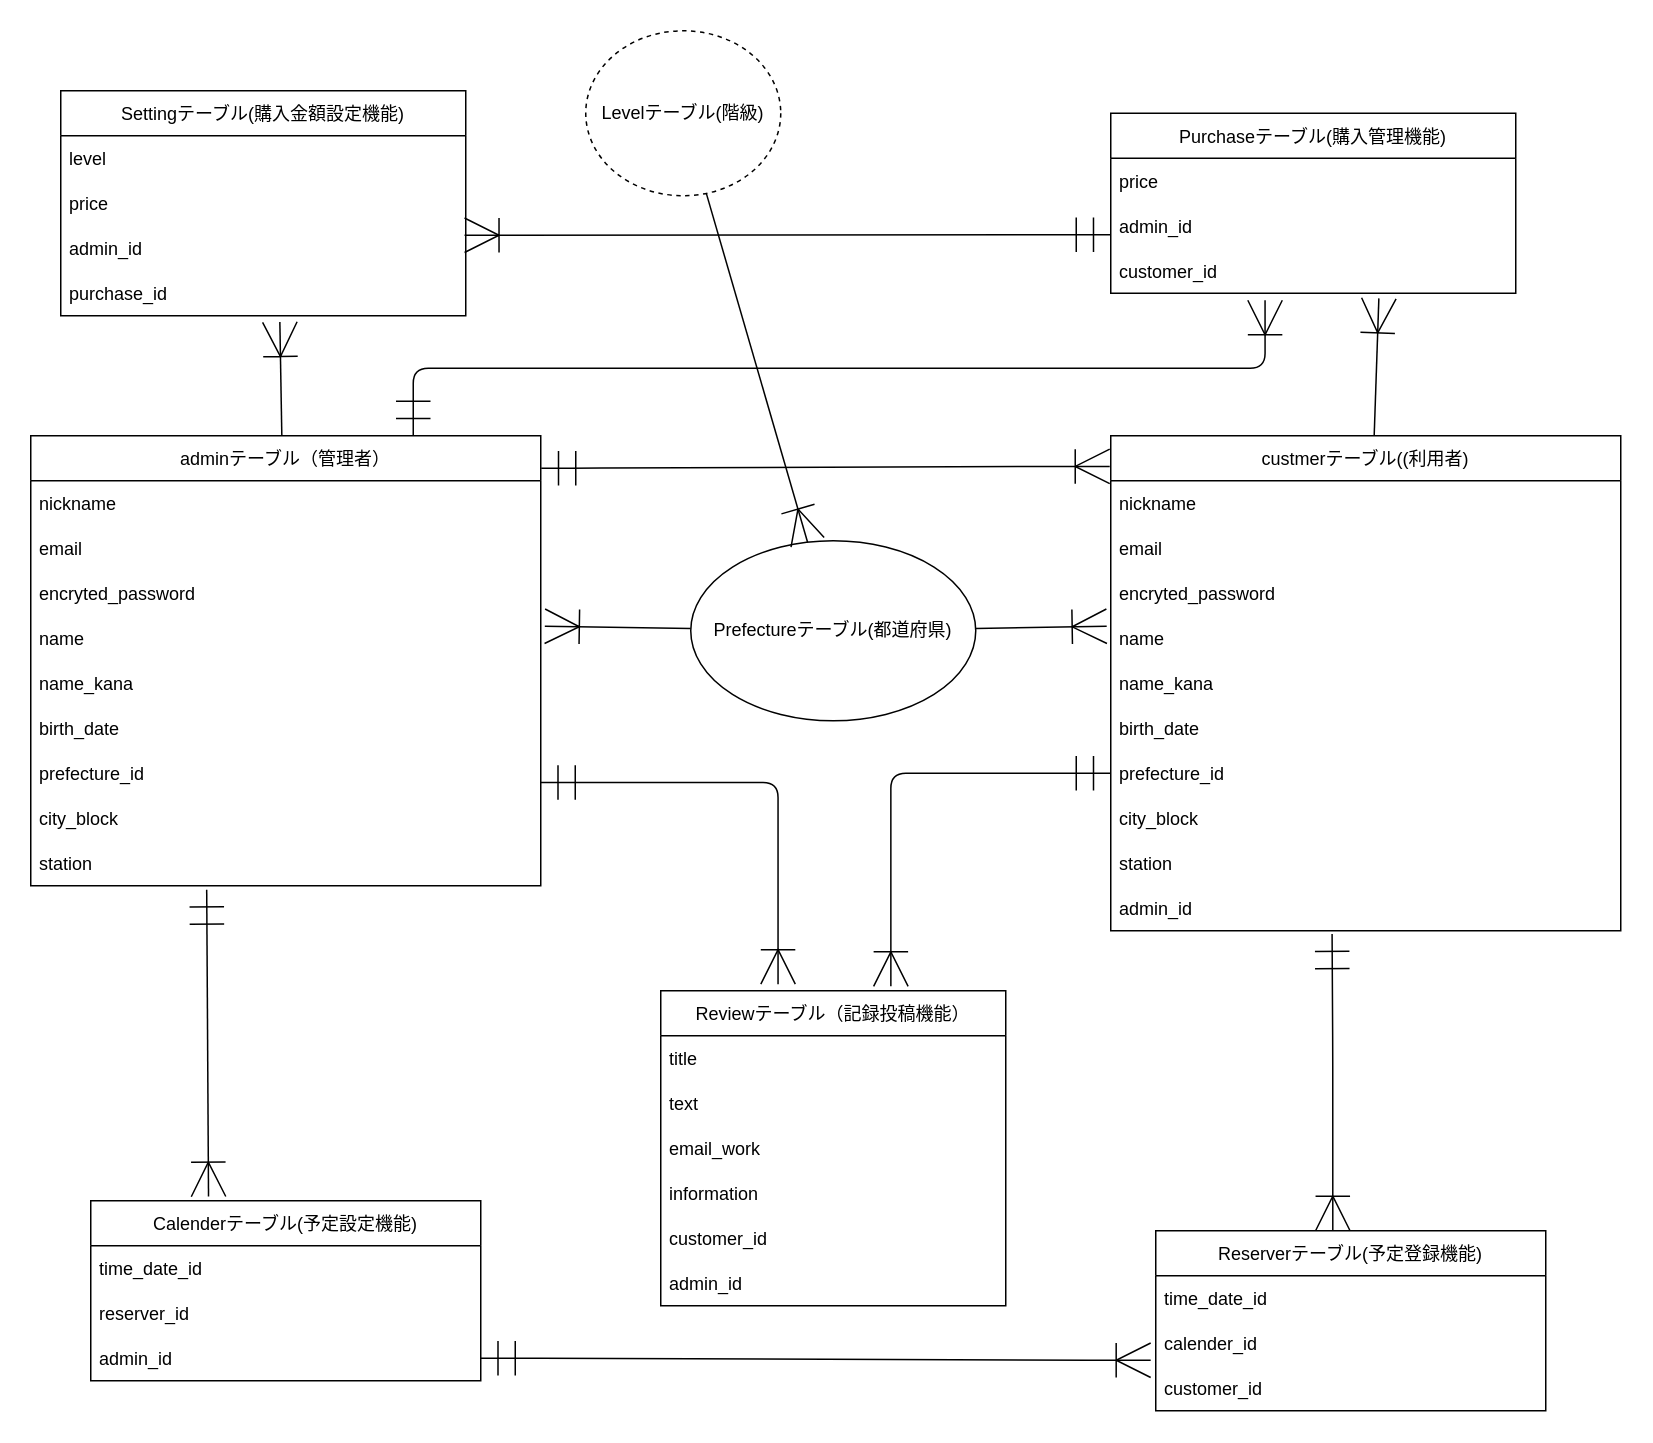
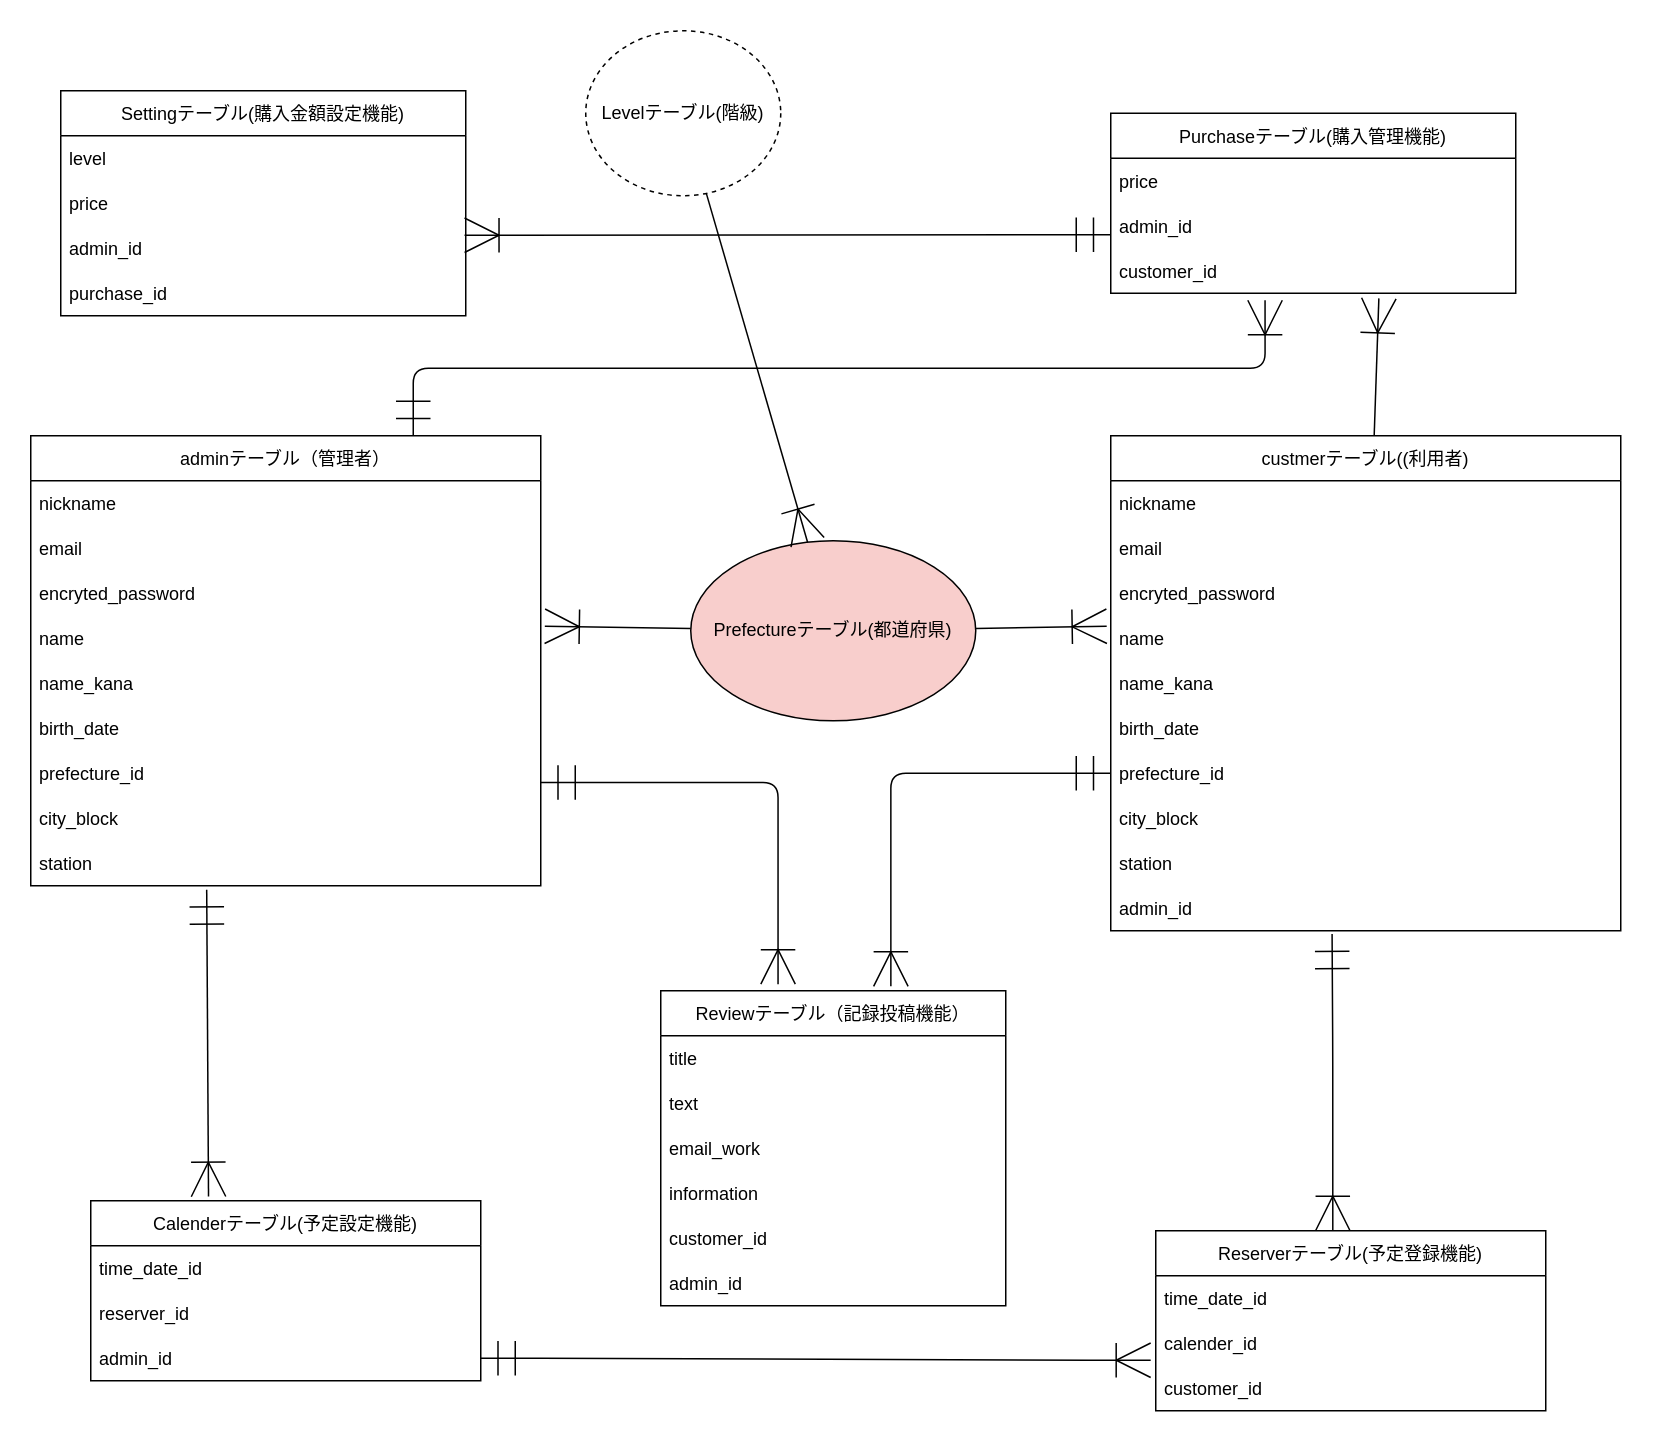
(281, 379) -> none
(825, 467) -> none
(833, 631) -> (833, 631)
